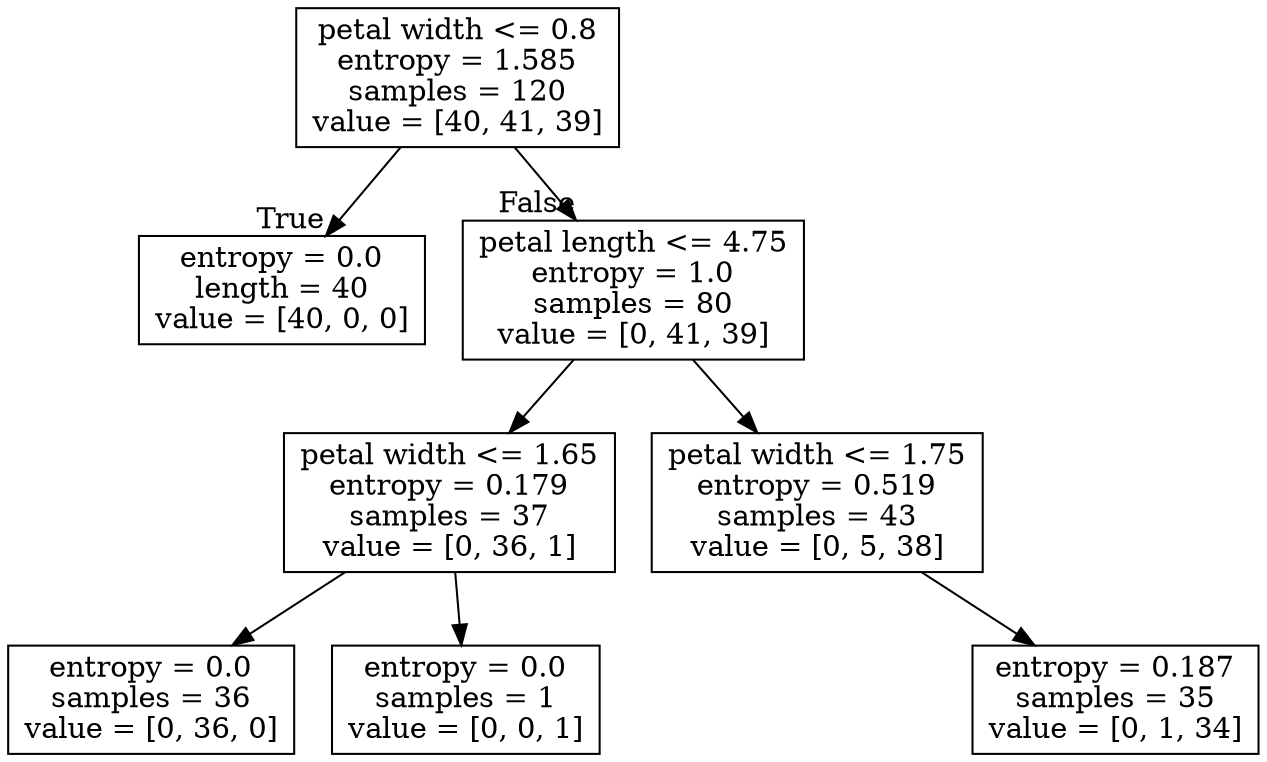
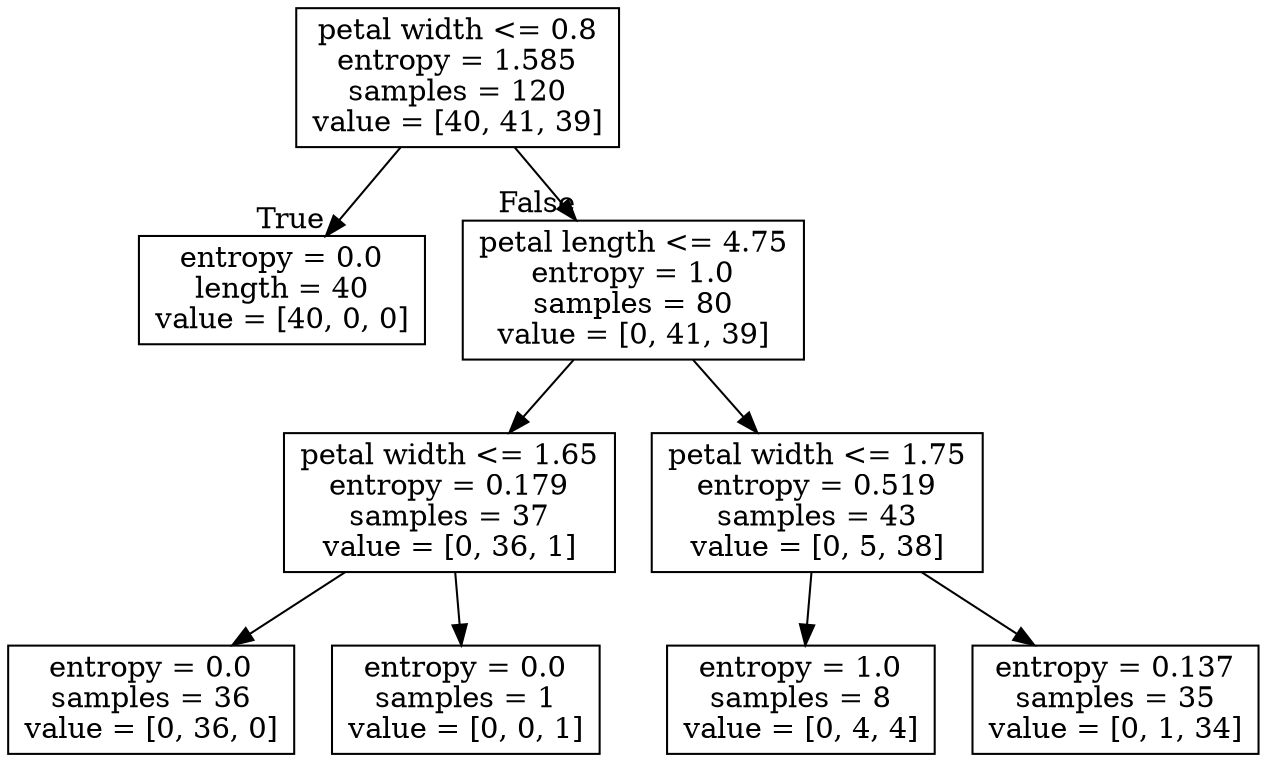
none -> (801, 700)
(1116, 700) -> (1116, 700)
